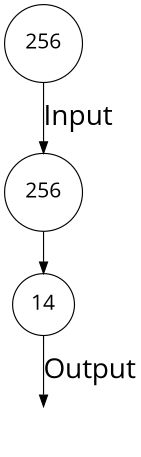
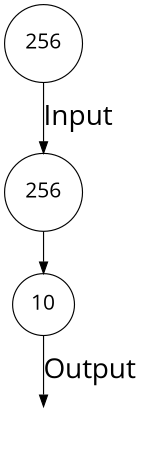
(44, 305) -> (44, 305)
